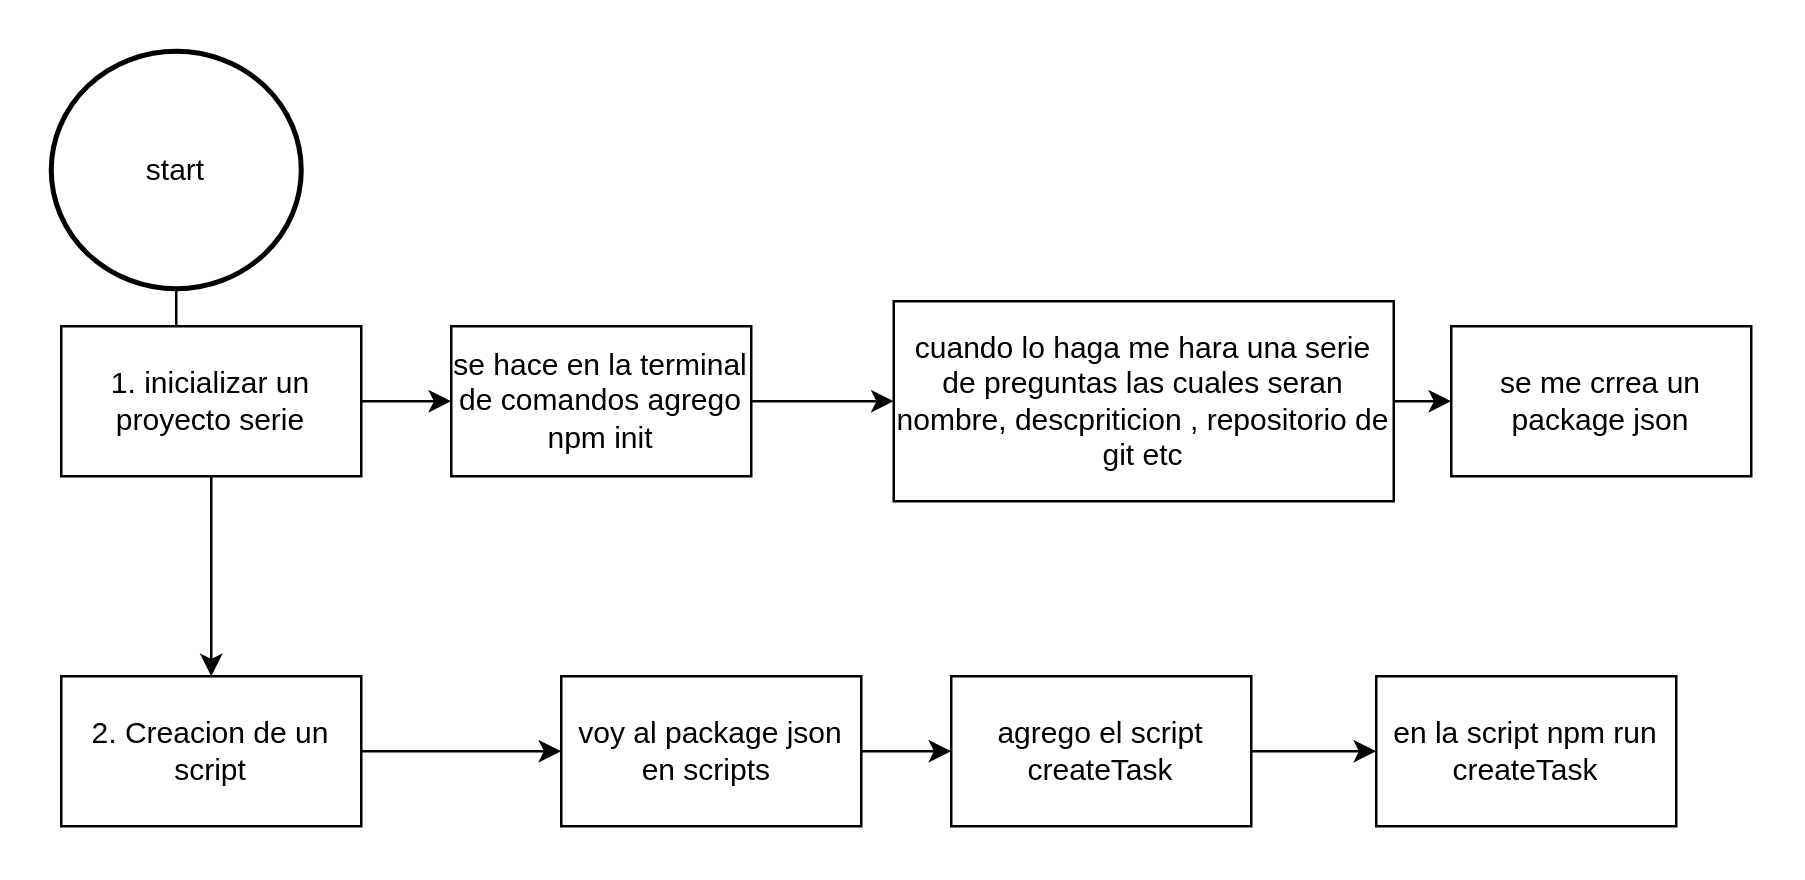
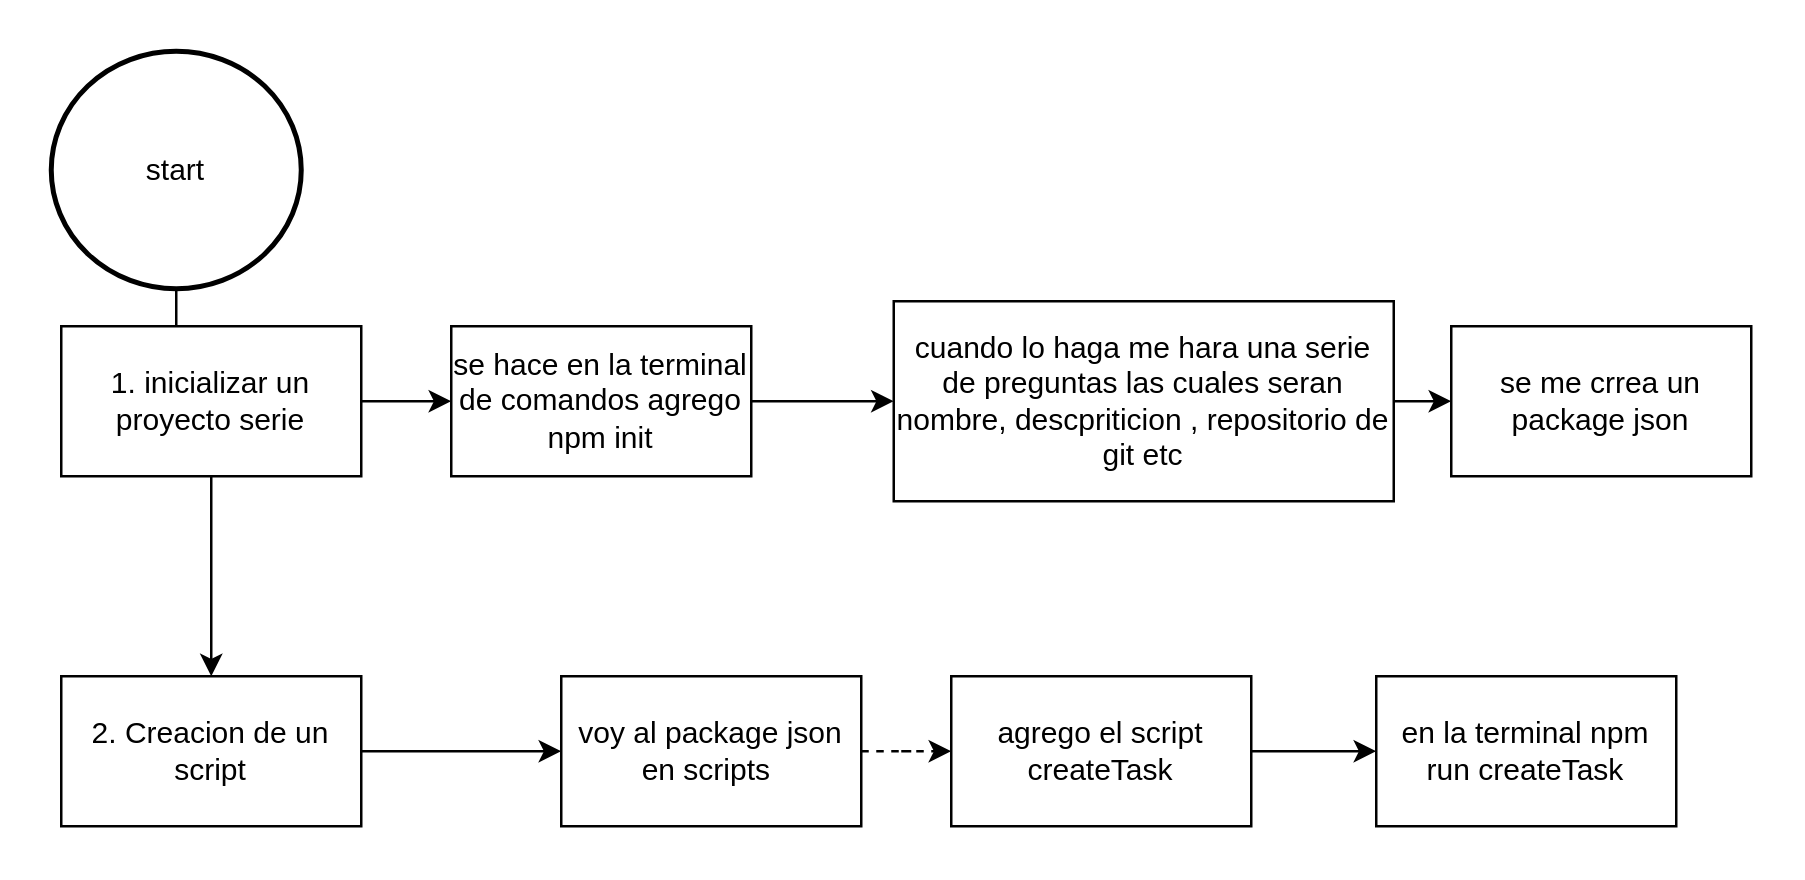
(909, 751) -> (909, 751)
(1526, 751) -> (1526, 751)
